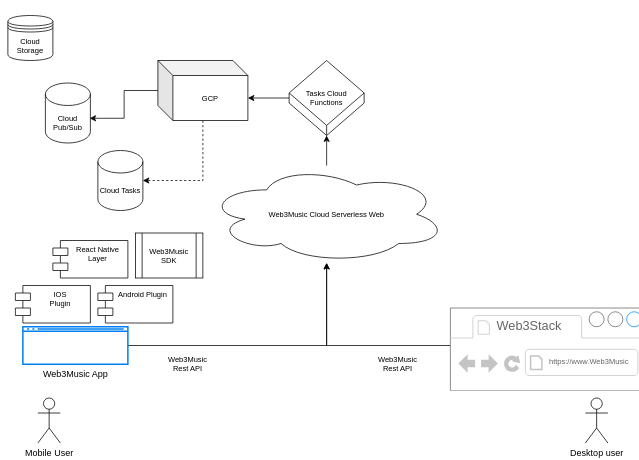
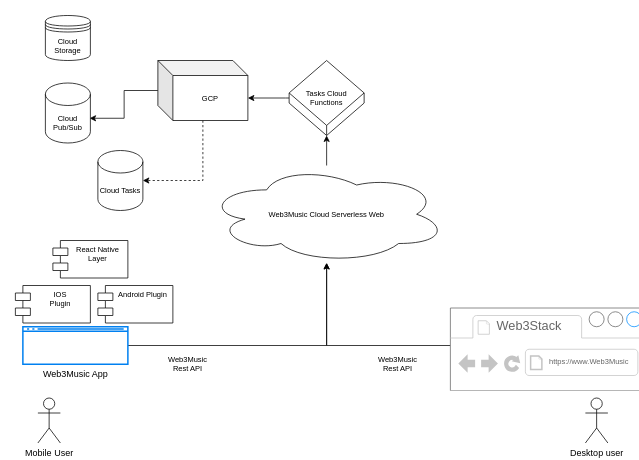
(30, 38) -> (68, 38)
(169, 255) -> none
